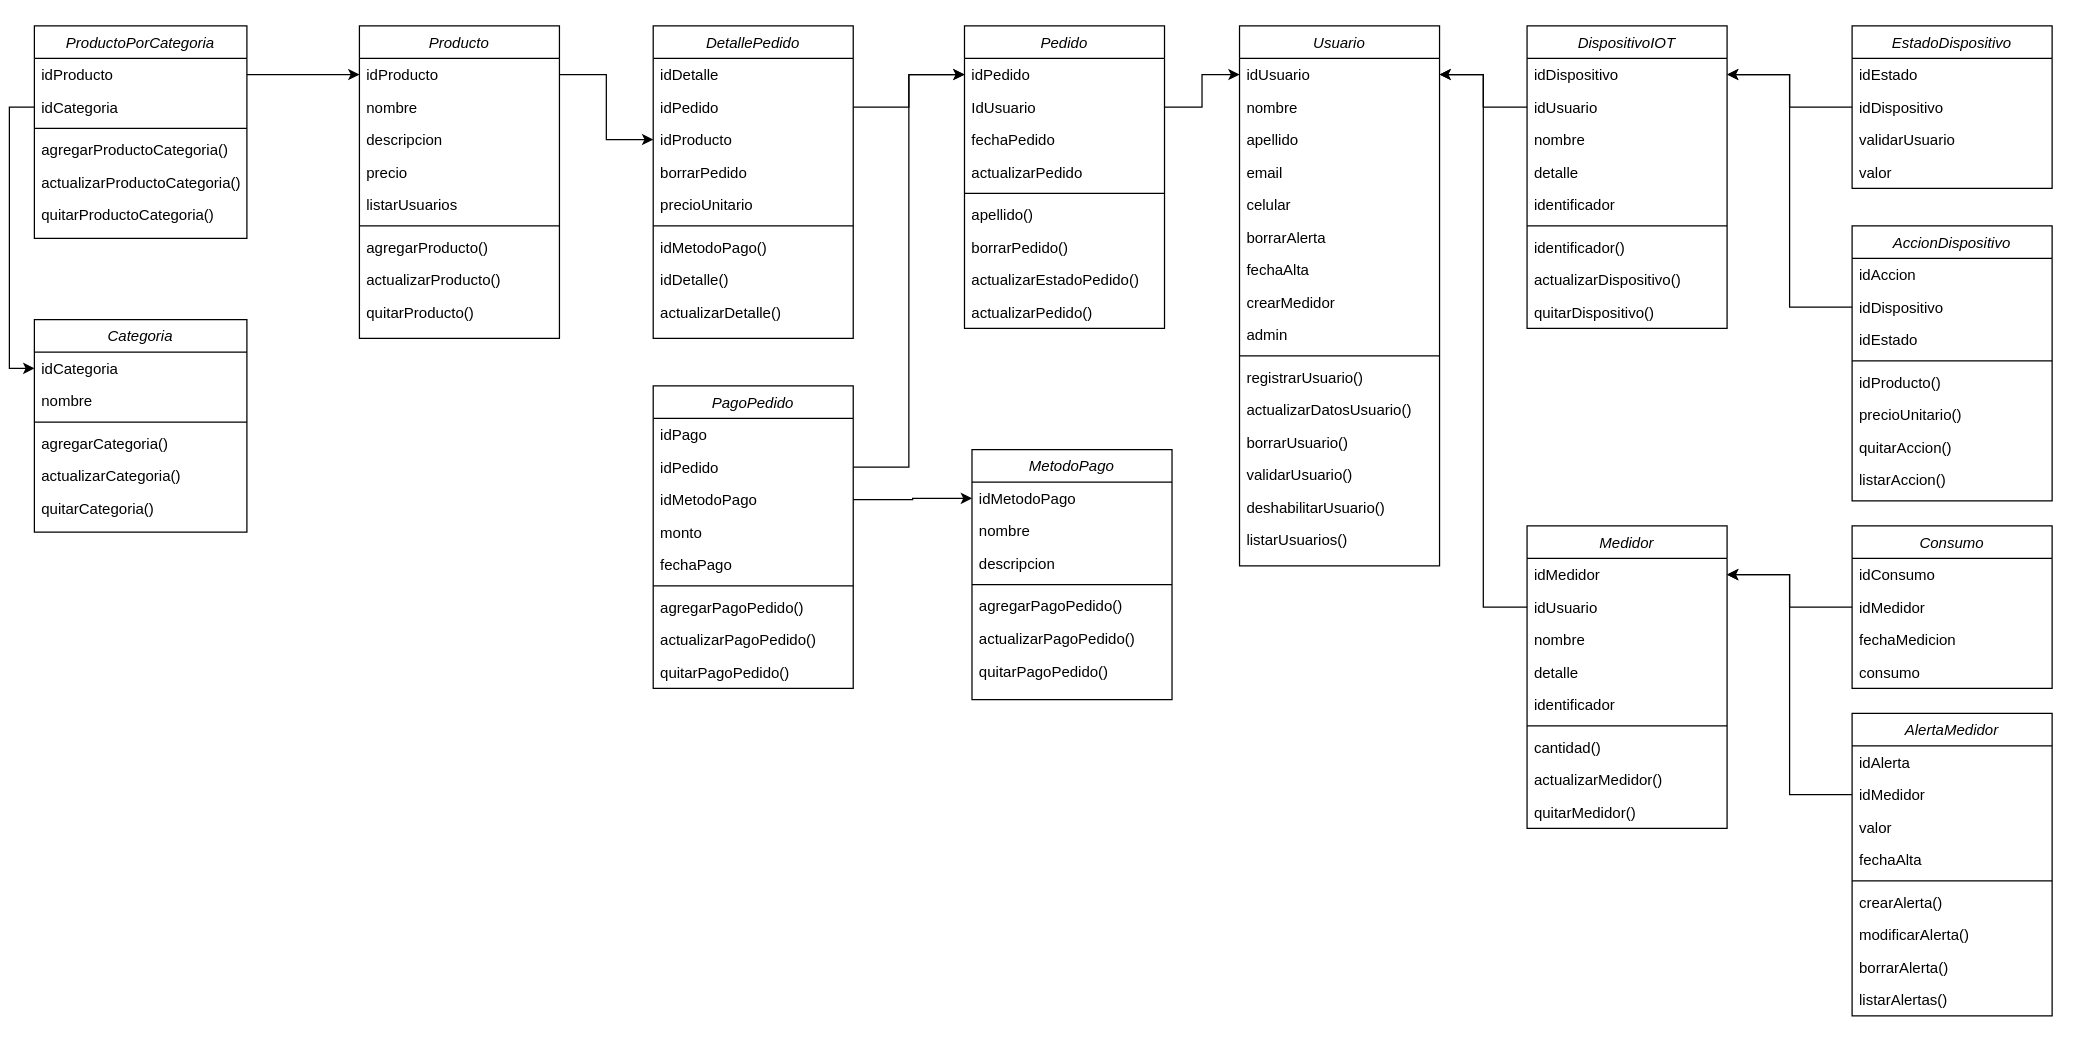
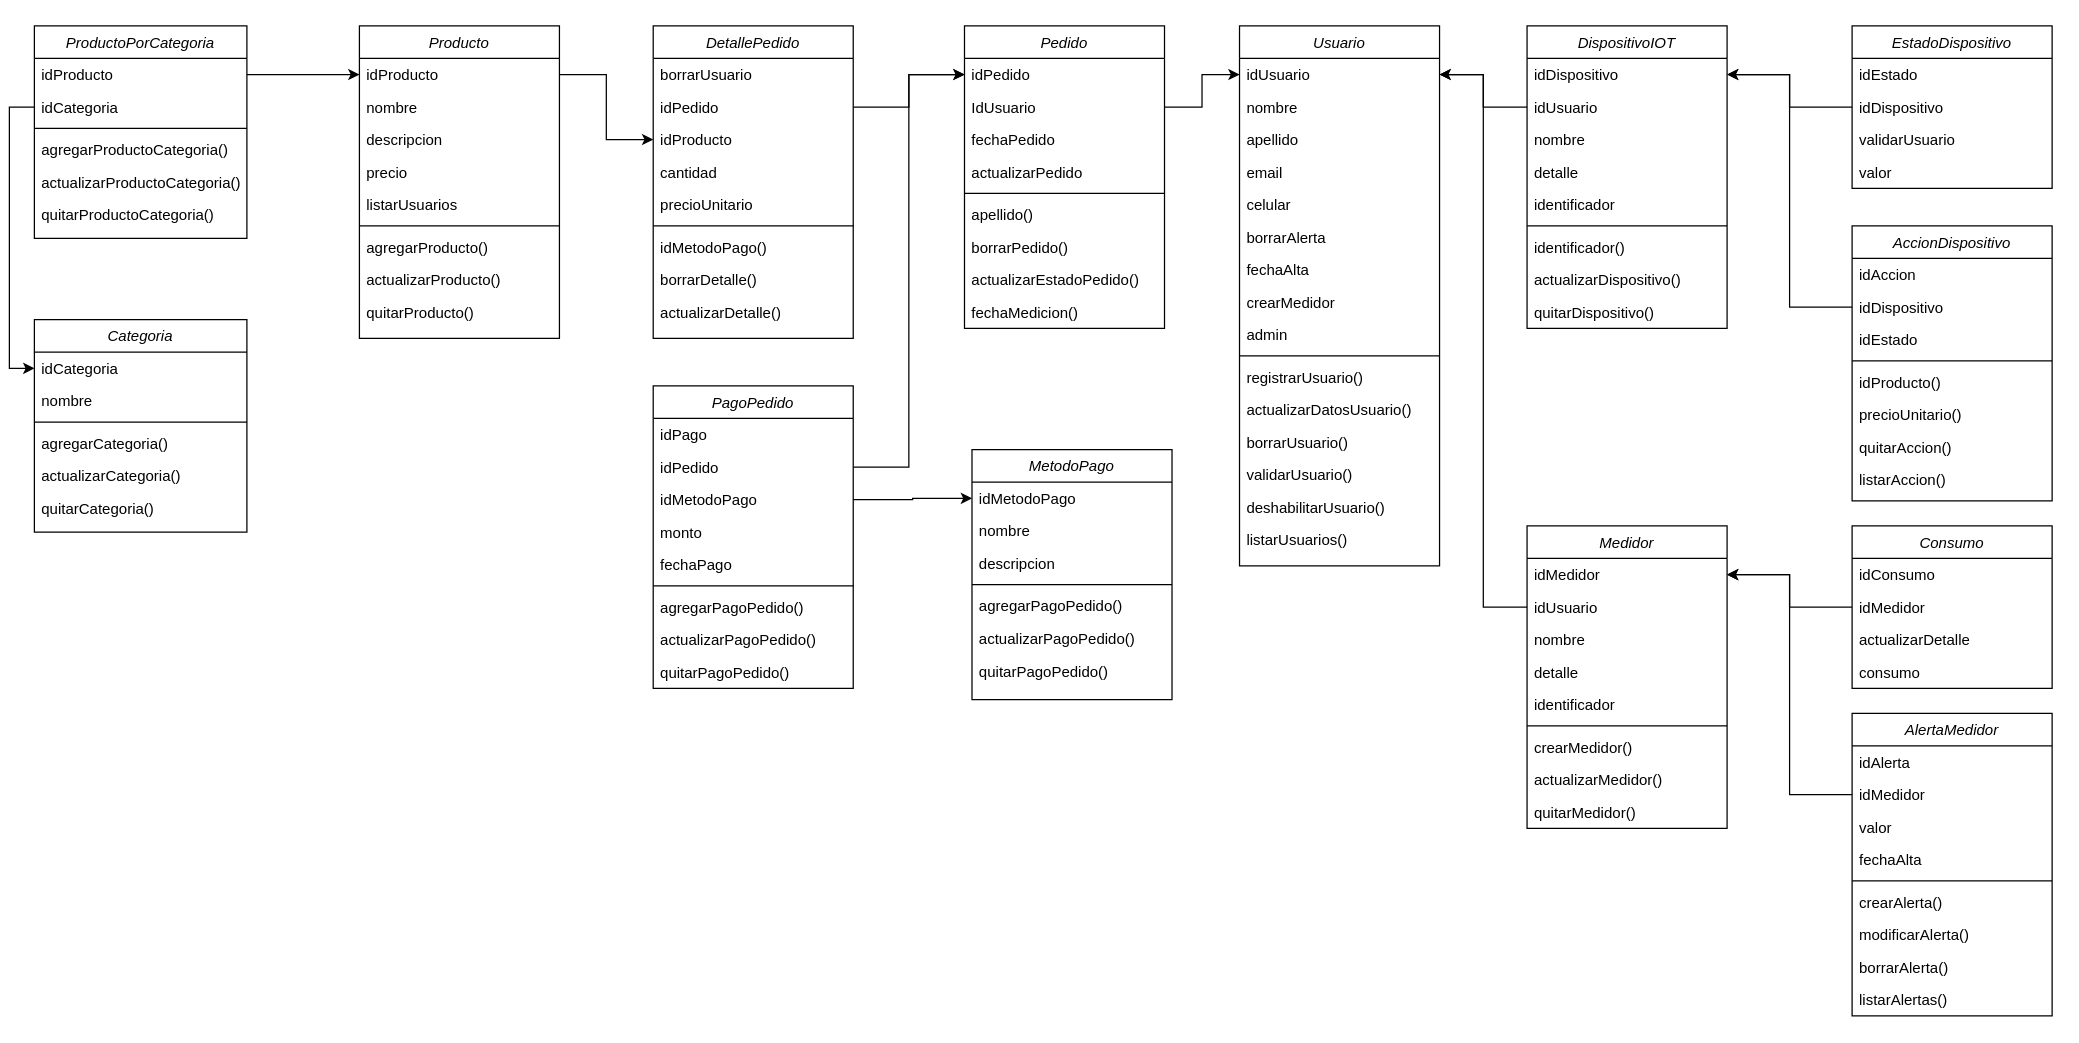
(692, 75) -> (713, 75)
(708, 173) -> (692, 173)
(700, 280) -> (719, 280)
(1041, 313) -> (1030, 313)
(1909, 640) -> (1922, 640)
(1574, 748) -> (1591, 748)
